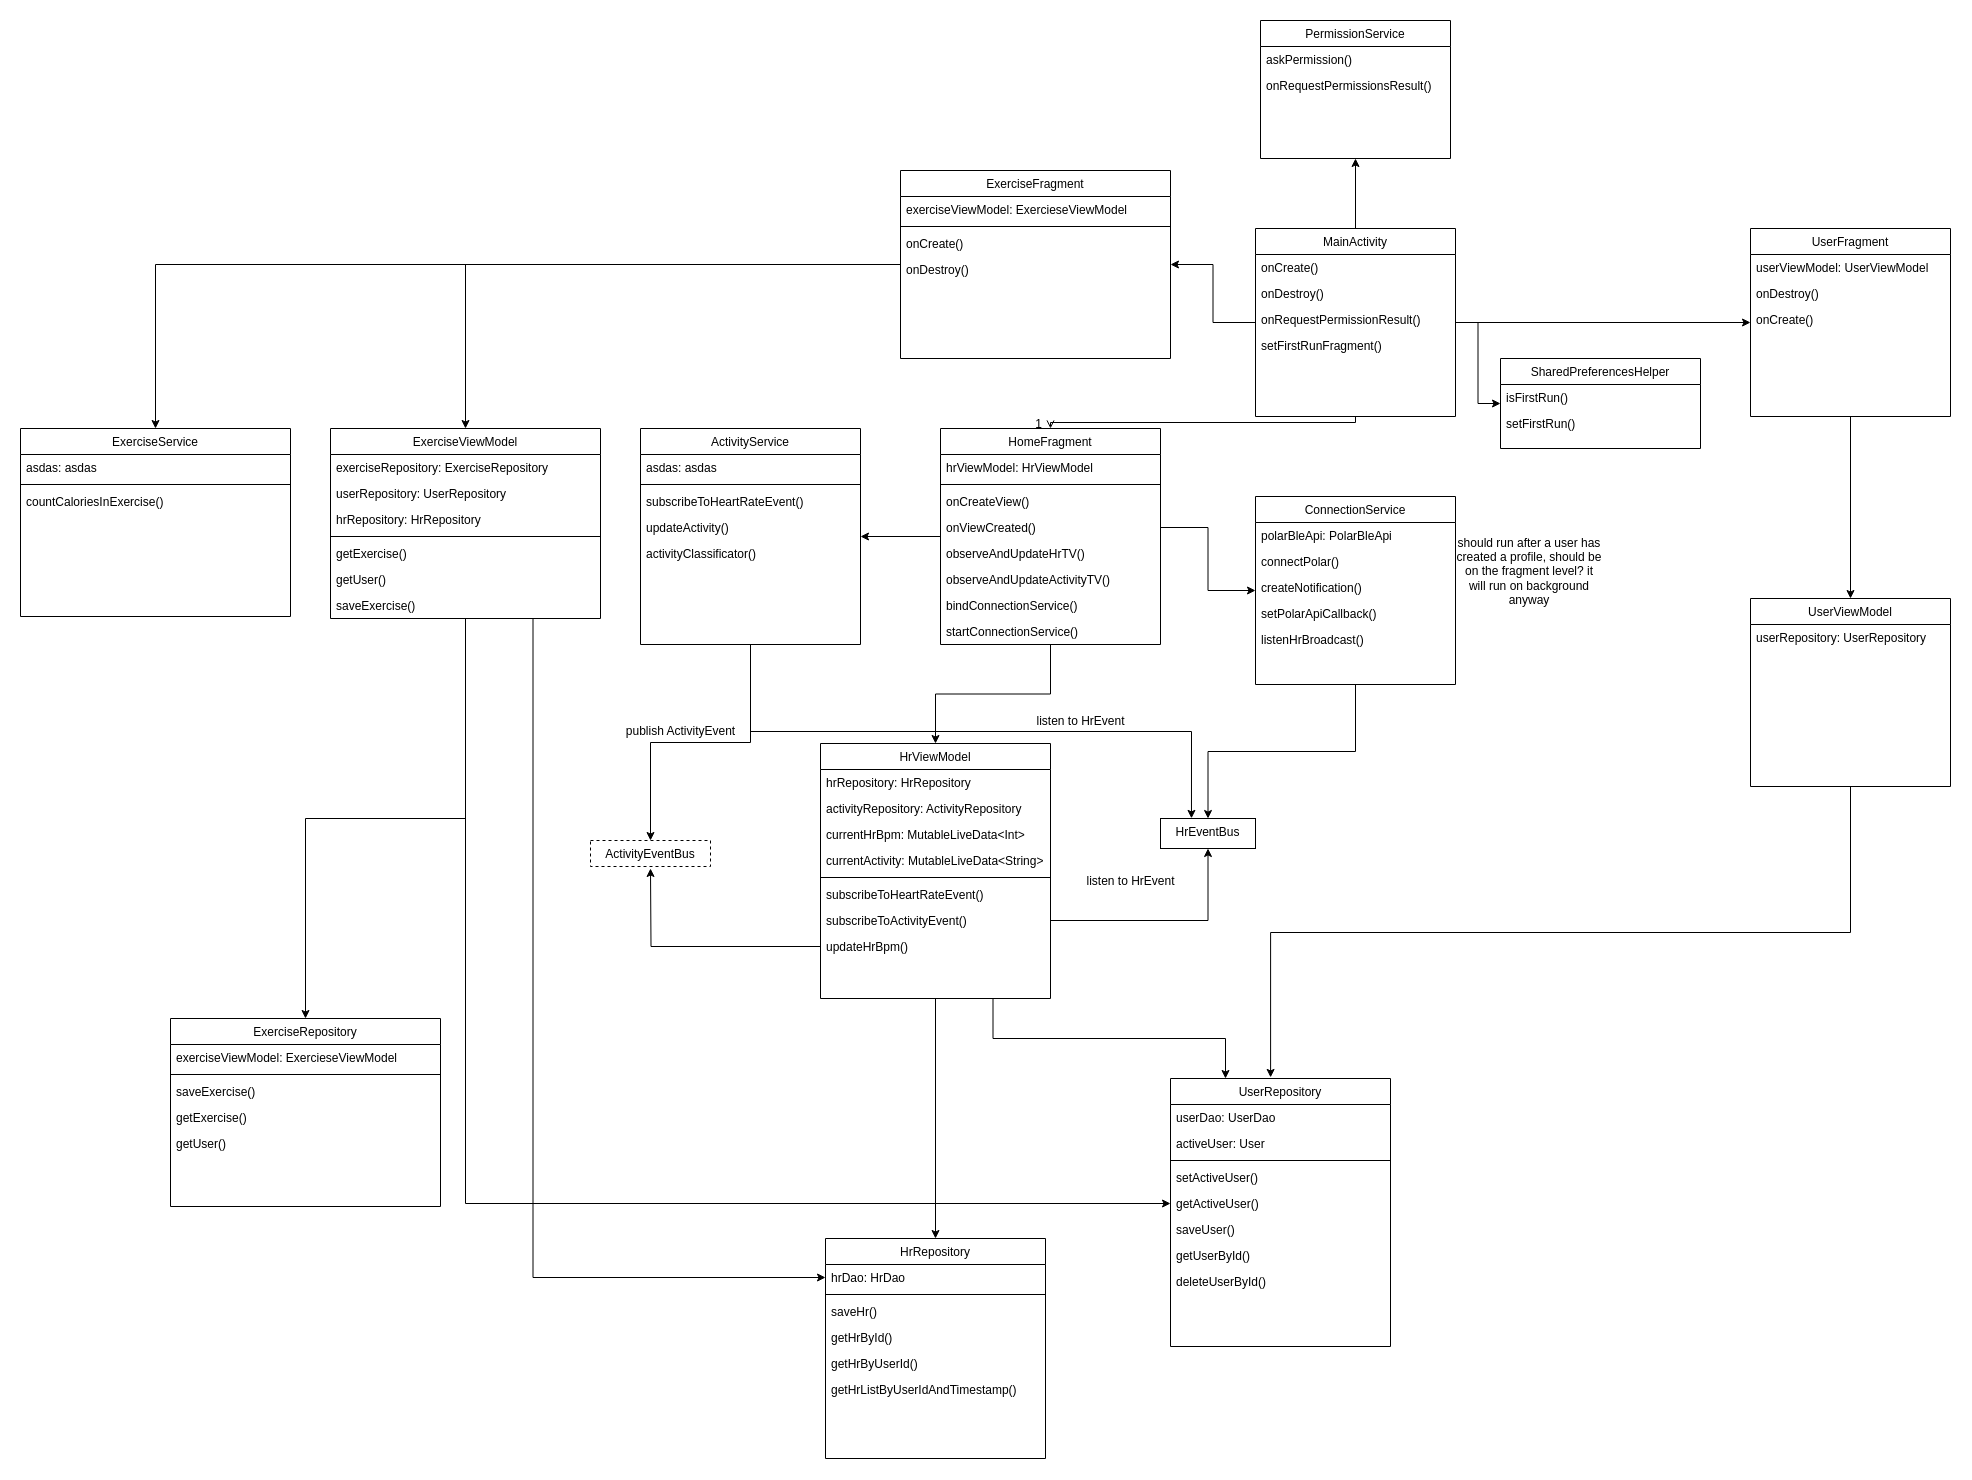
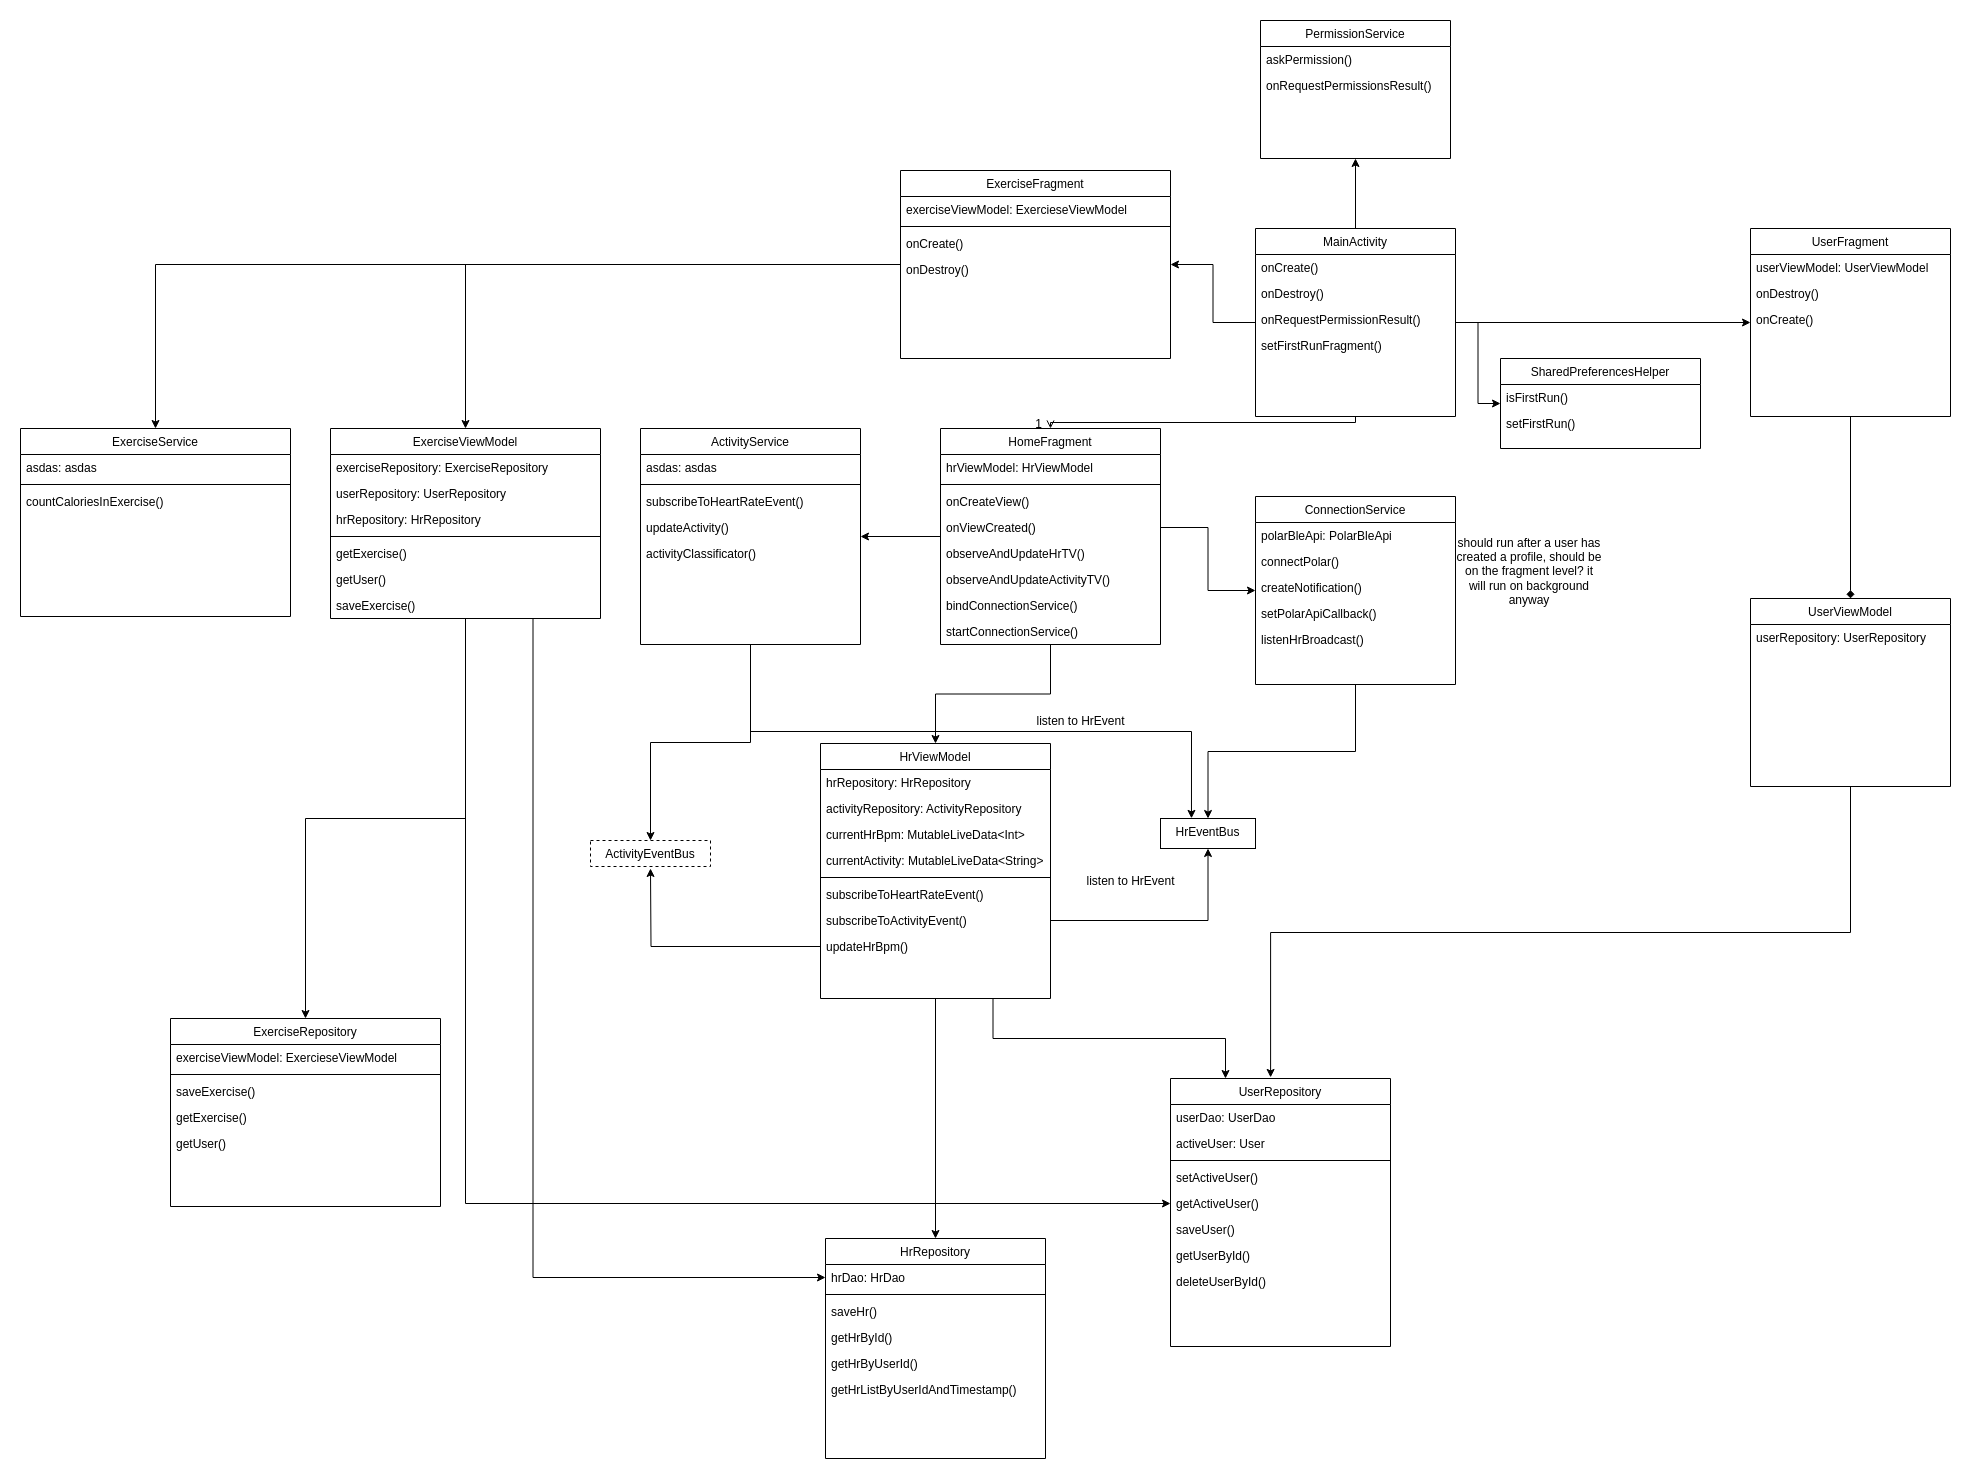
(1851, 590) -> (1851, 590)
(681, 732) -> none
